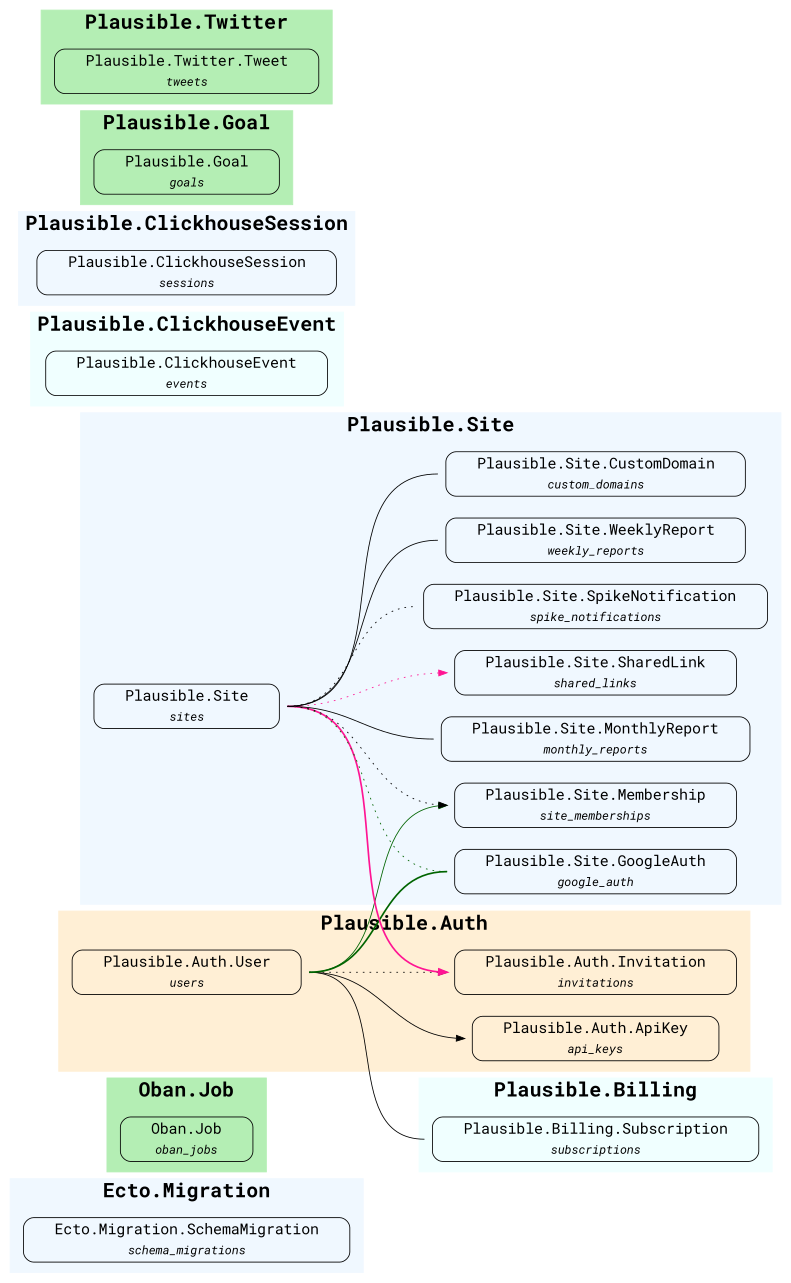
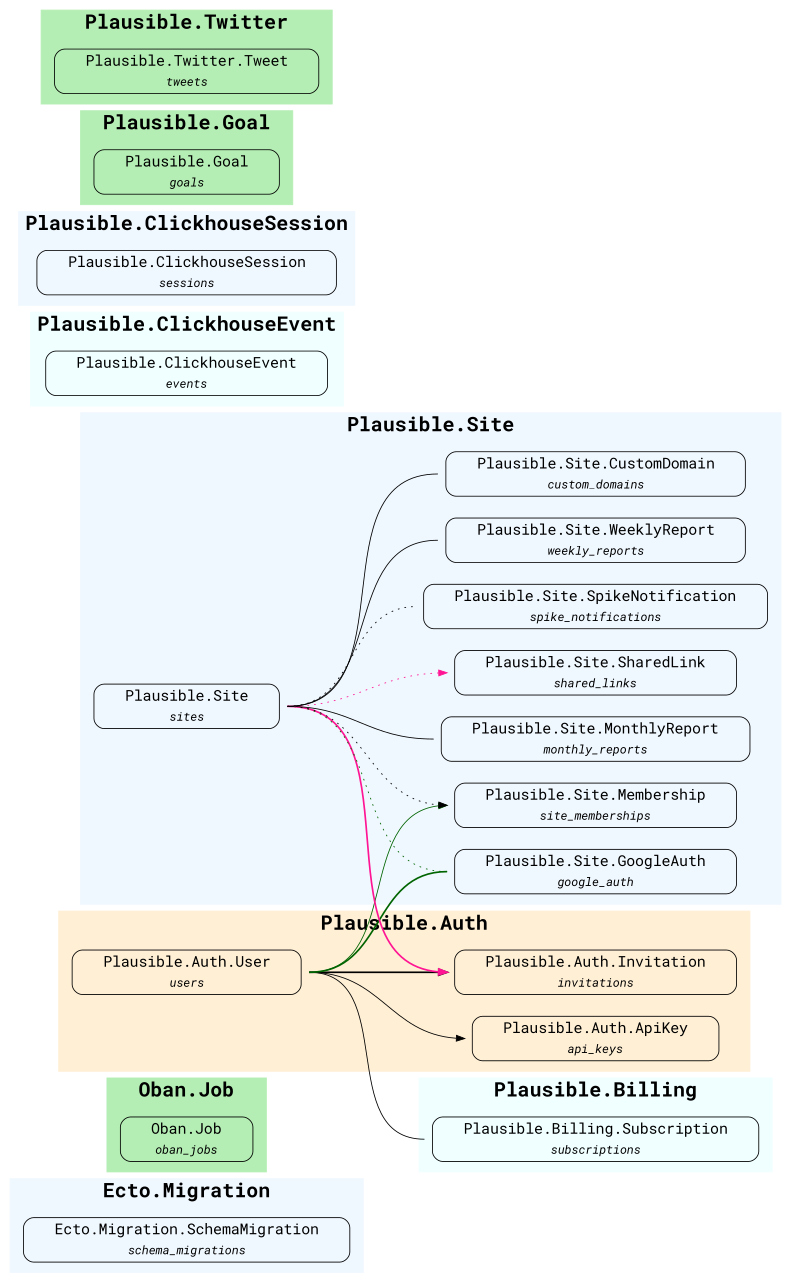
(374, 972) -> (374, 972)
